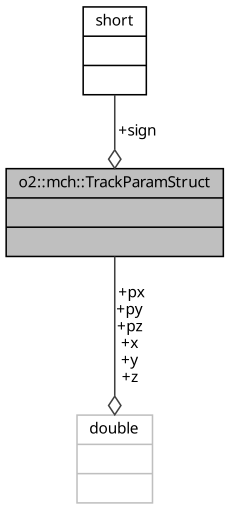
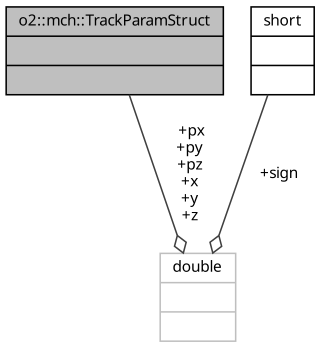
(115, 122) -> (243, 165)
